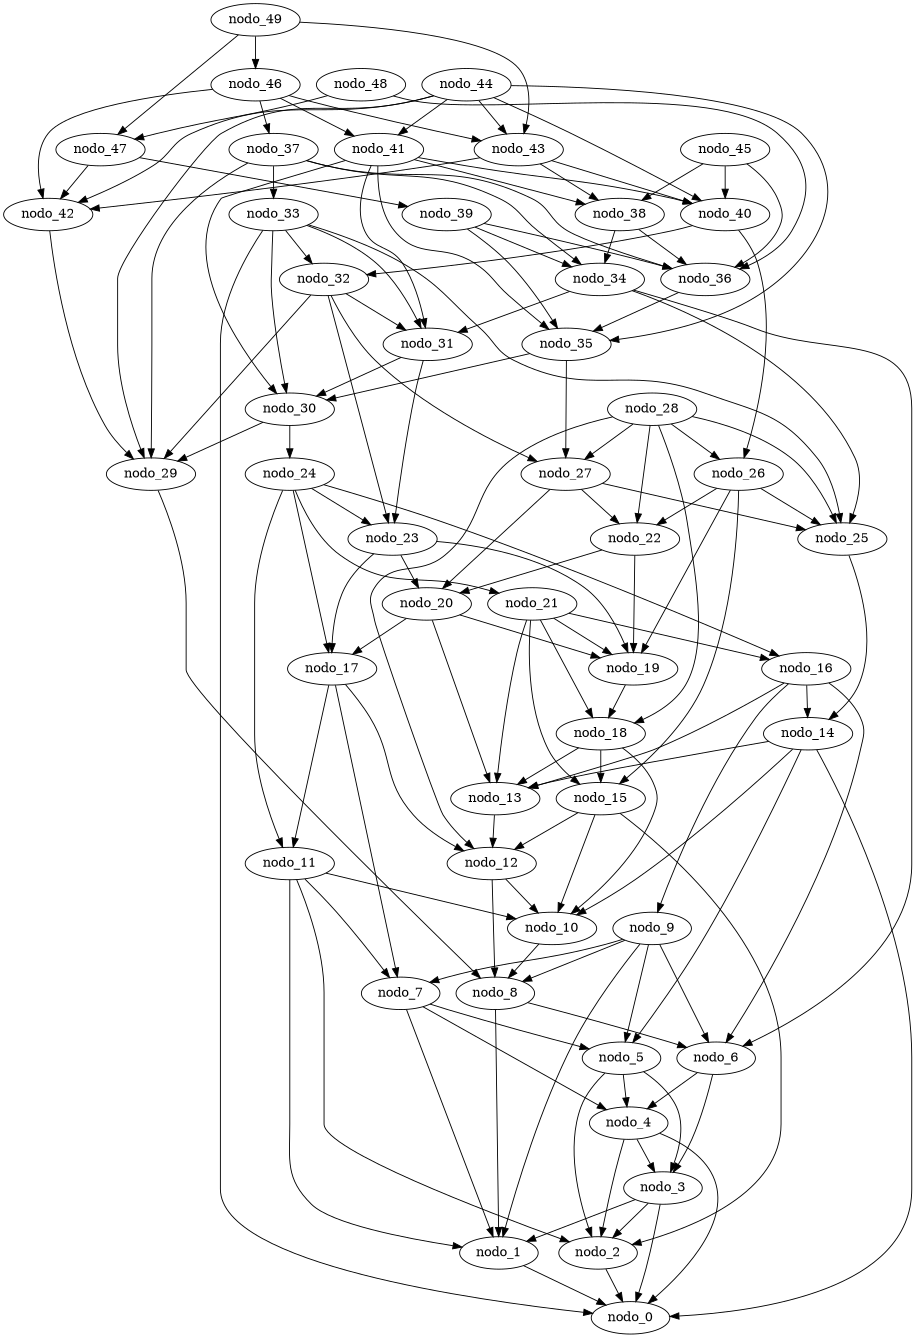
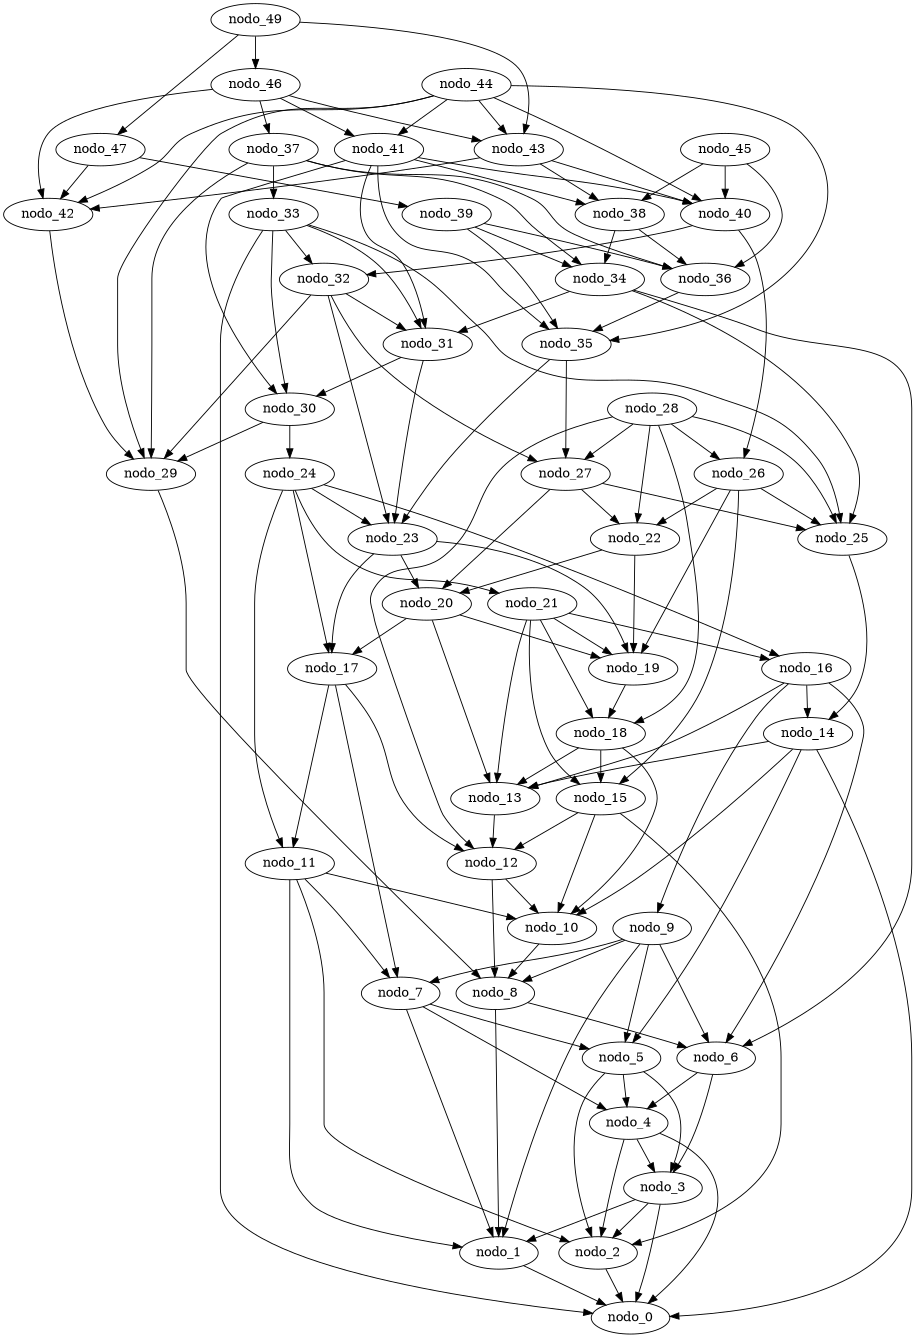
(361, 85) -> none
(433, 376) -> (469, 436)
